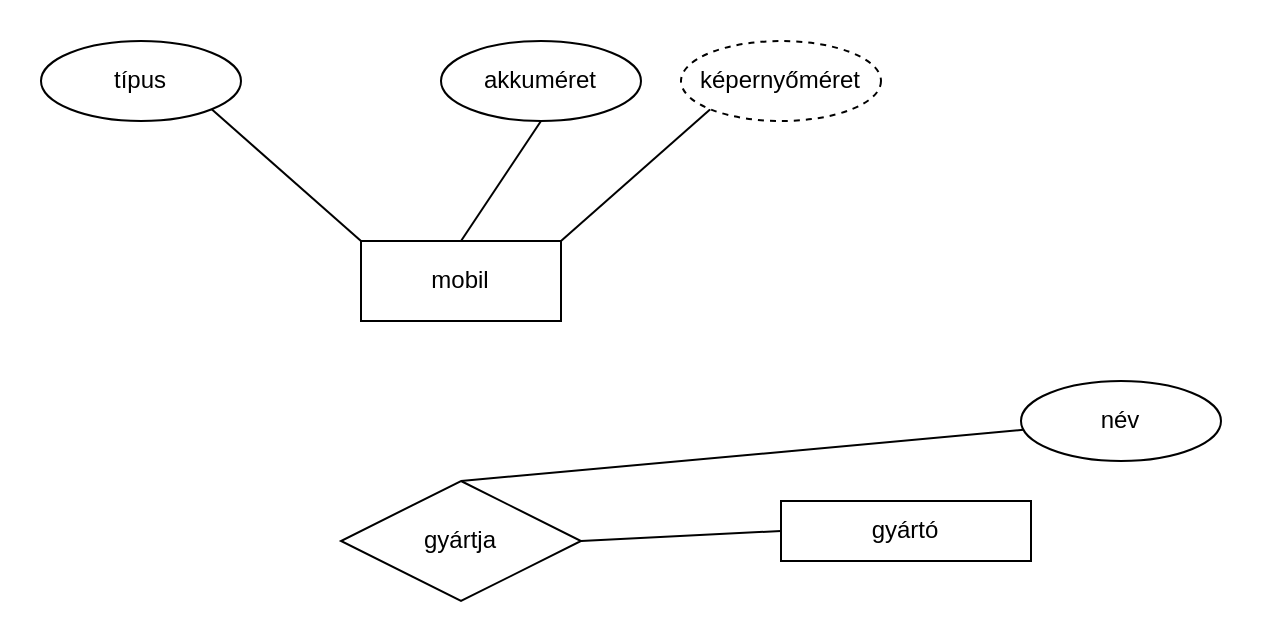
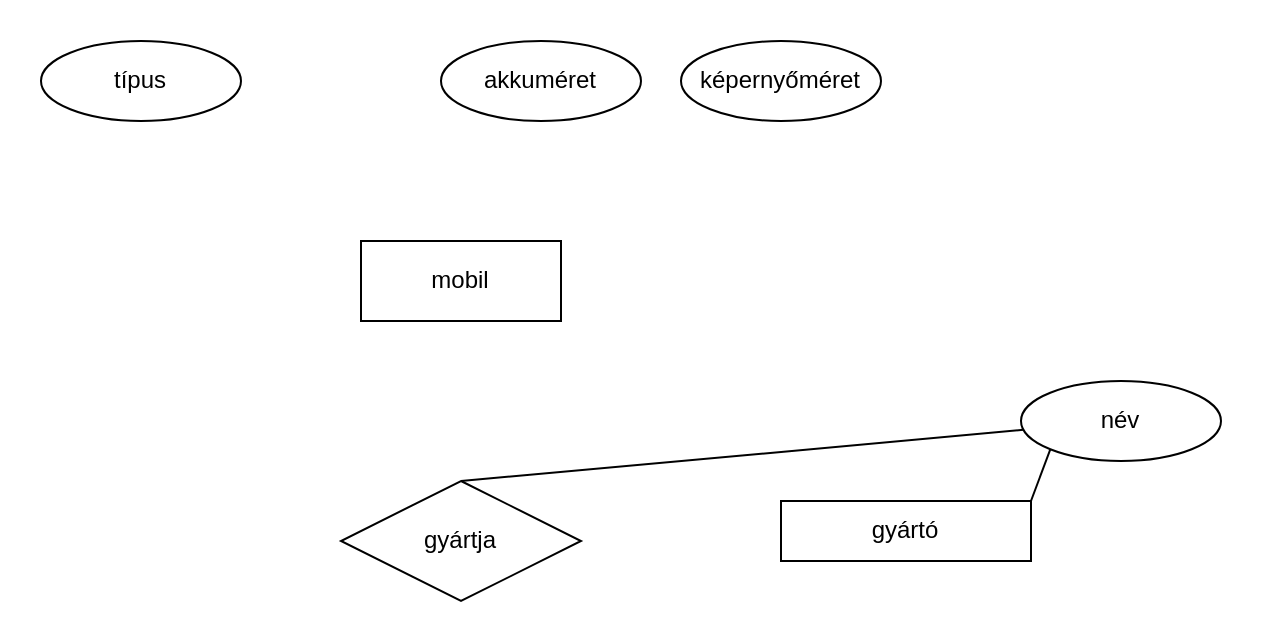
(781, 81) -> (781, 81)
(286, 175) -> none
(636, 175) -> none
(501, 181) -> none
none -> (1041, 475)
(681, 536) -> none
